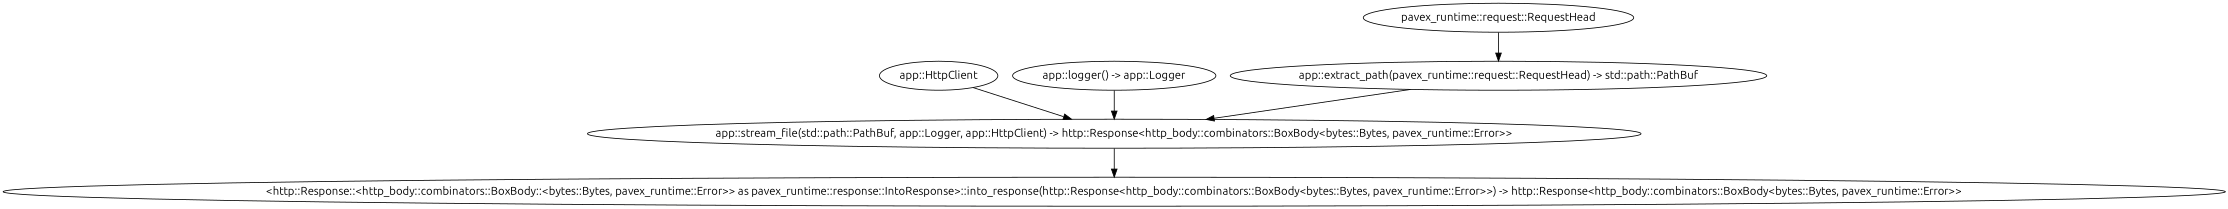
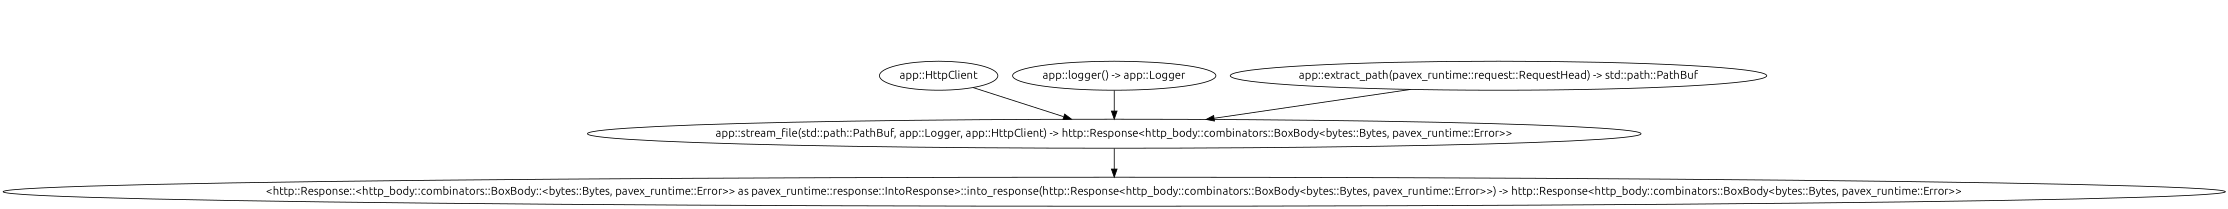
(1498, 18) -> none
